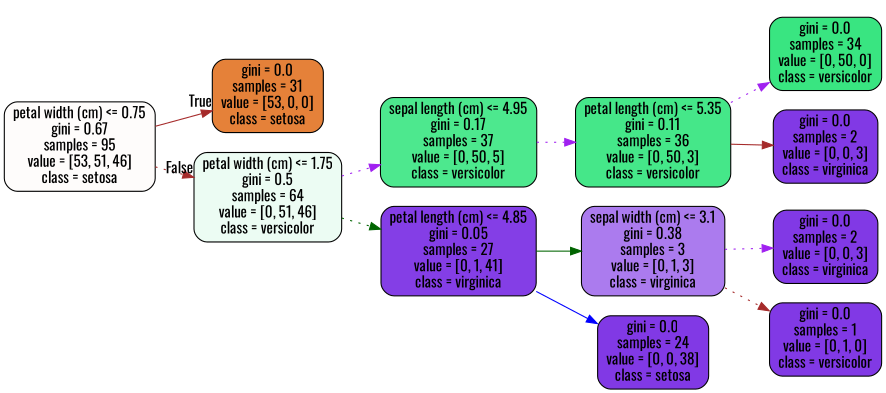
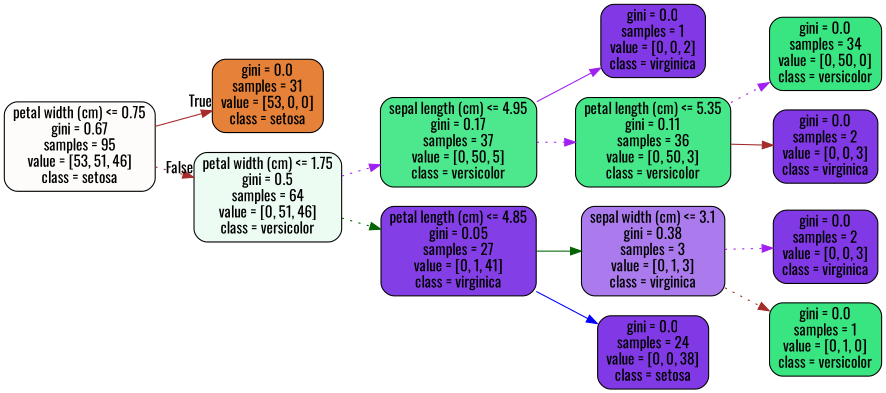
none -> (653, 41)
(826, 340) -> (826, 340)
